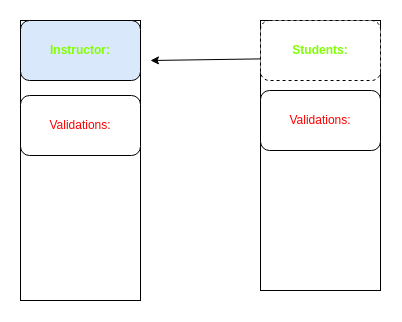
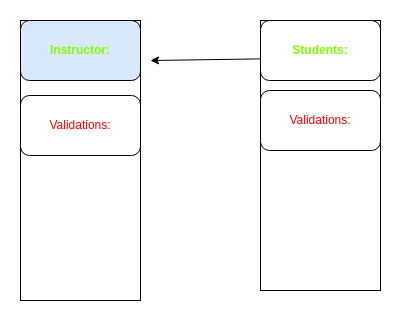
(321, 51) -> (321, 51)
